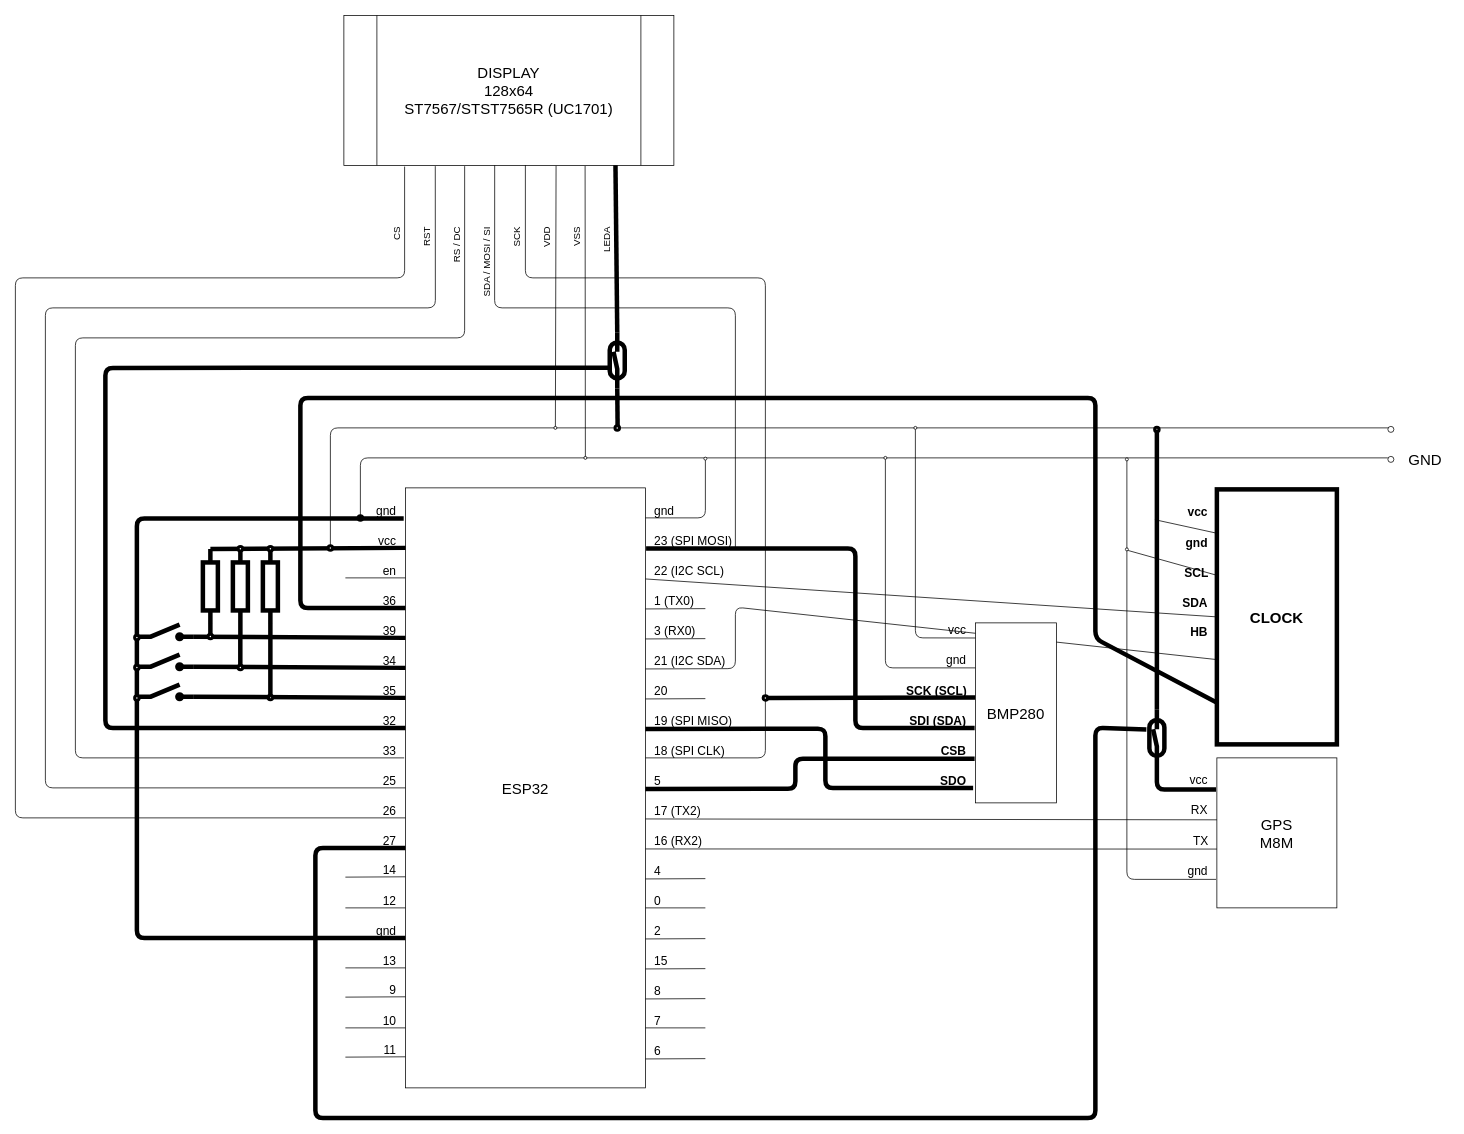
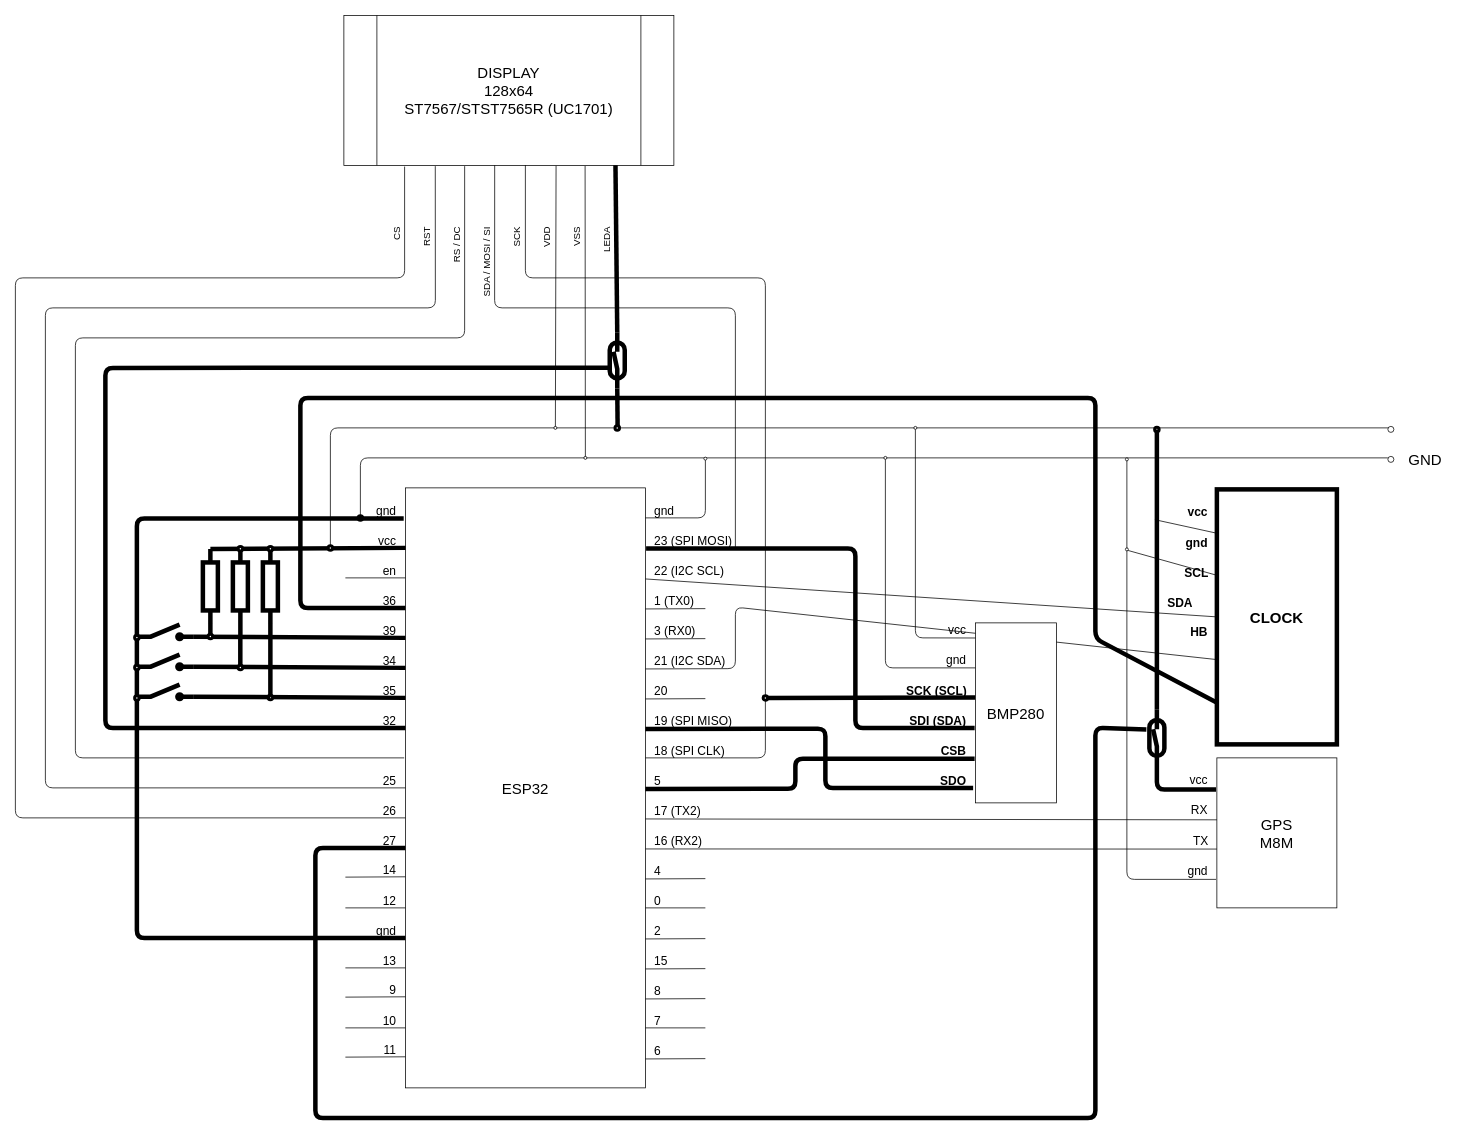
(1168, 603) -> (1153, 603)
(383, 750) -> none
